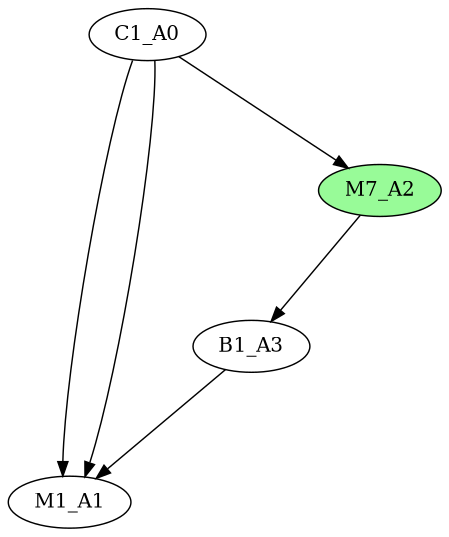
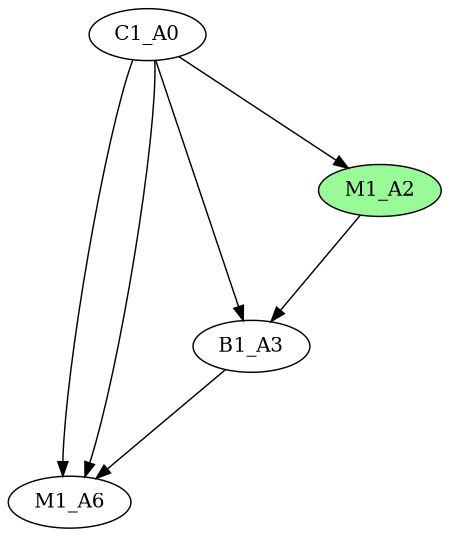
none -> (197, 184)
(380, 190) -> (380, 190)
(70, 502) -> (70, 502)
